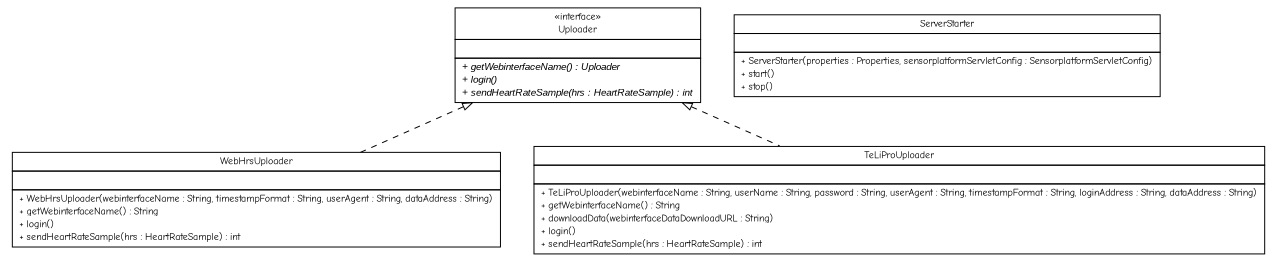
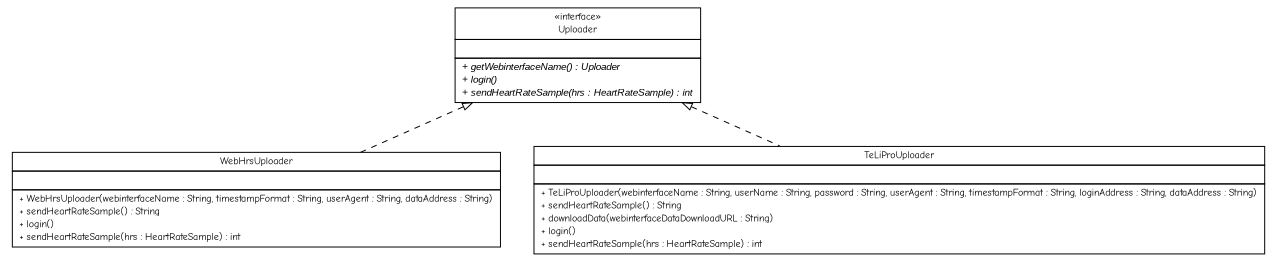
(947, 55) -> none
(611, 206) -> (611, 206)
(89, 212) -> (90, 212)
